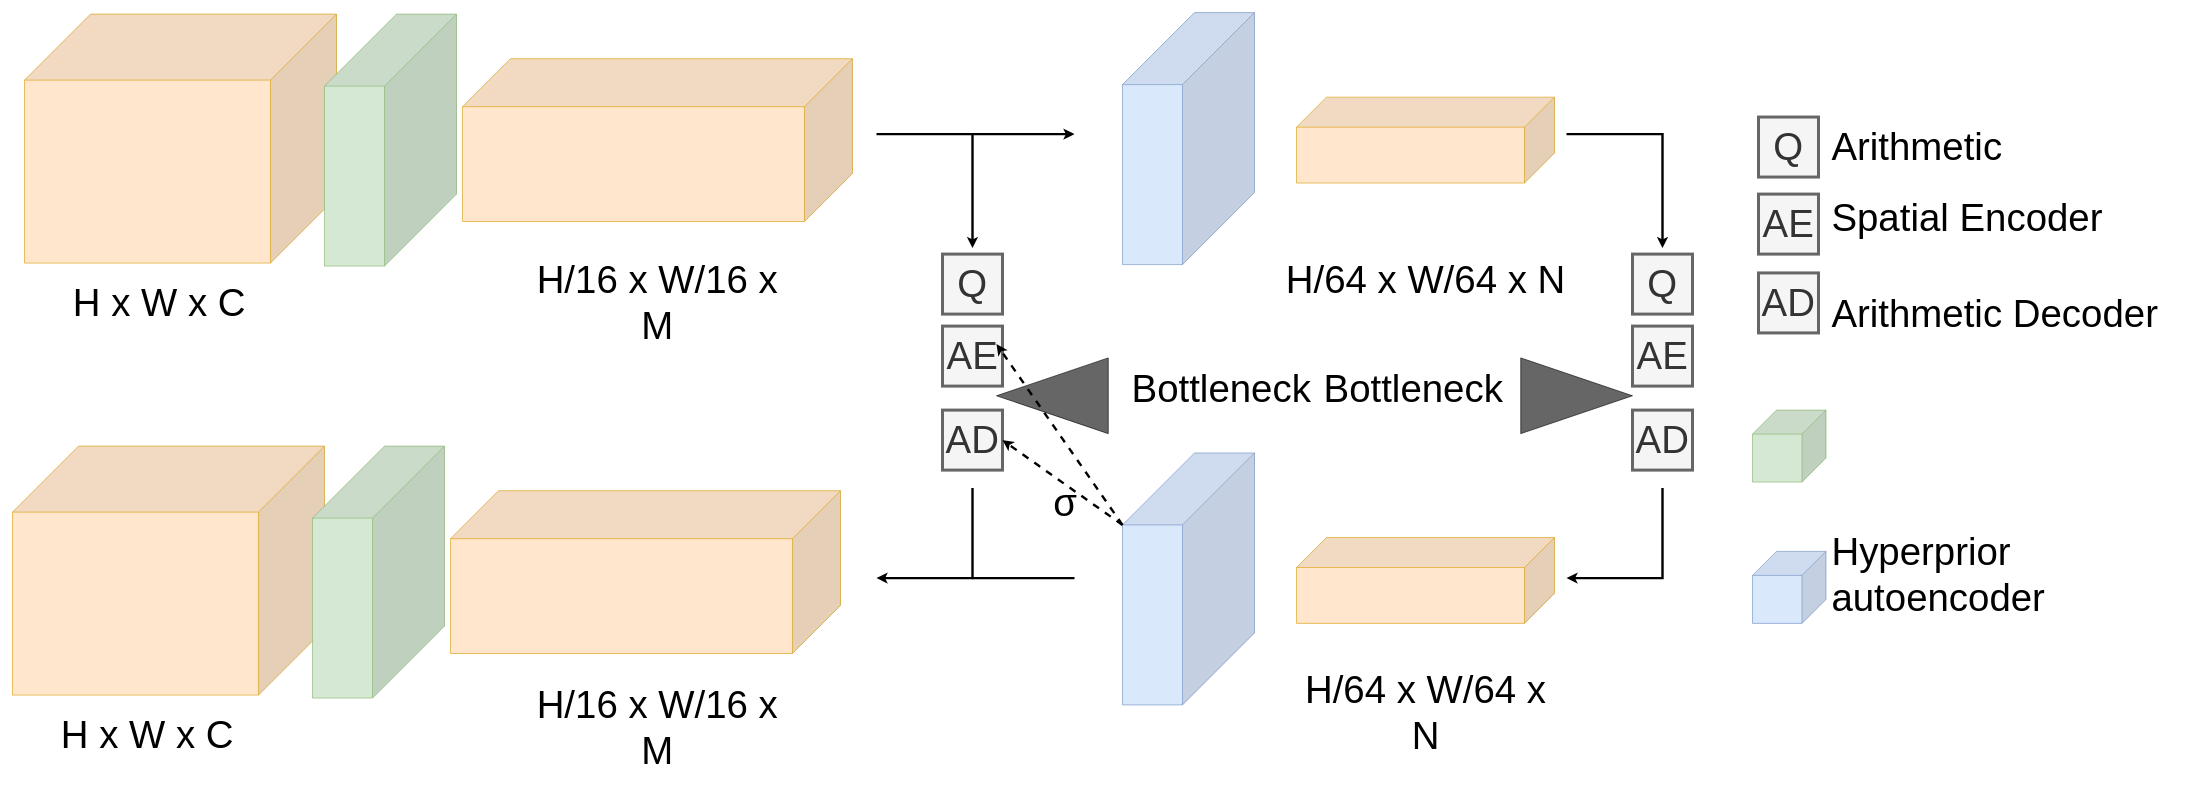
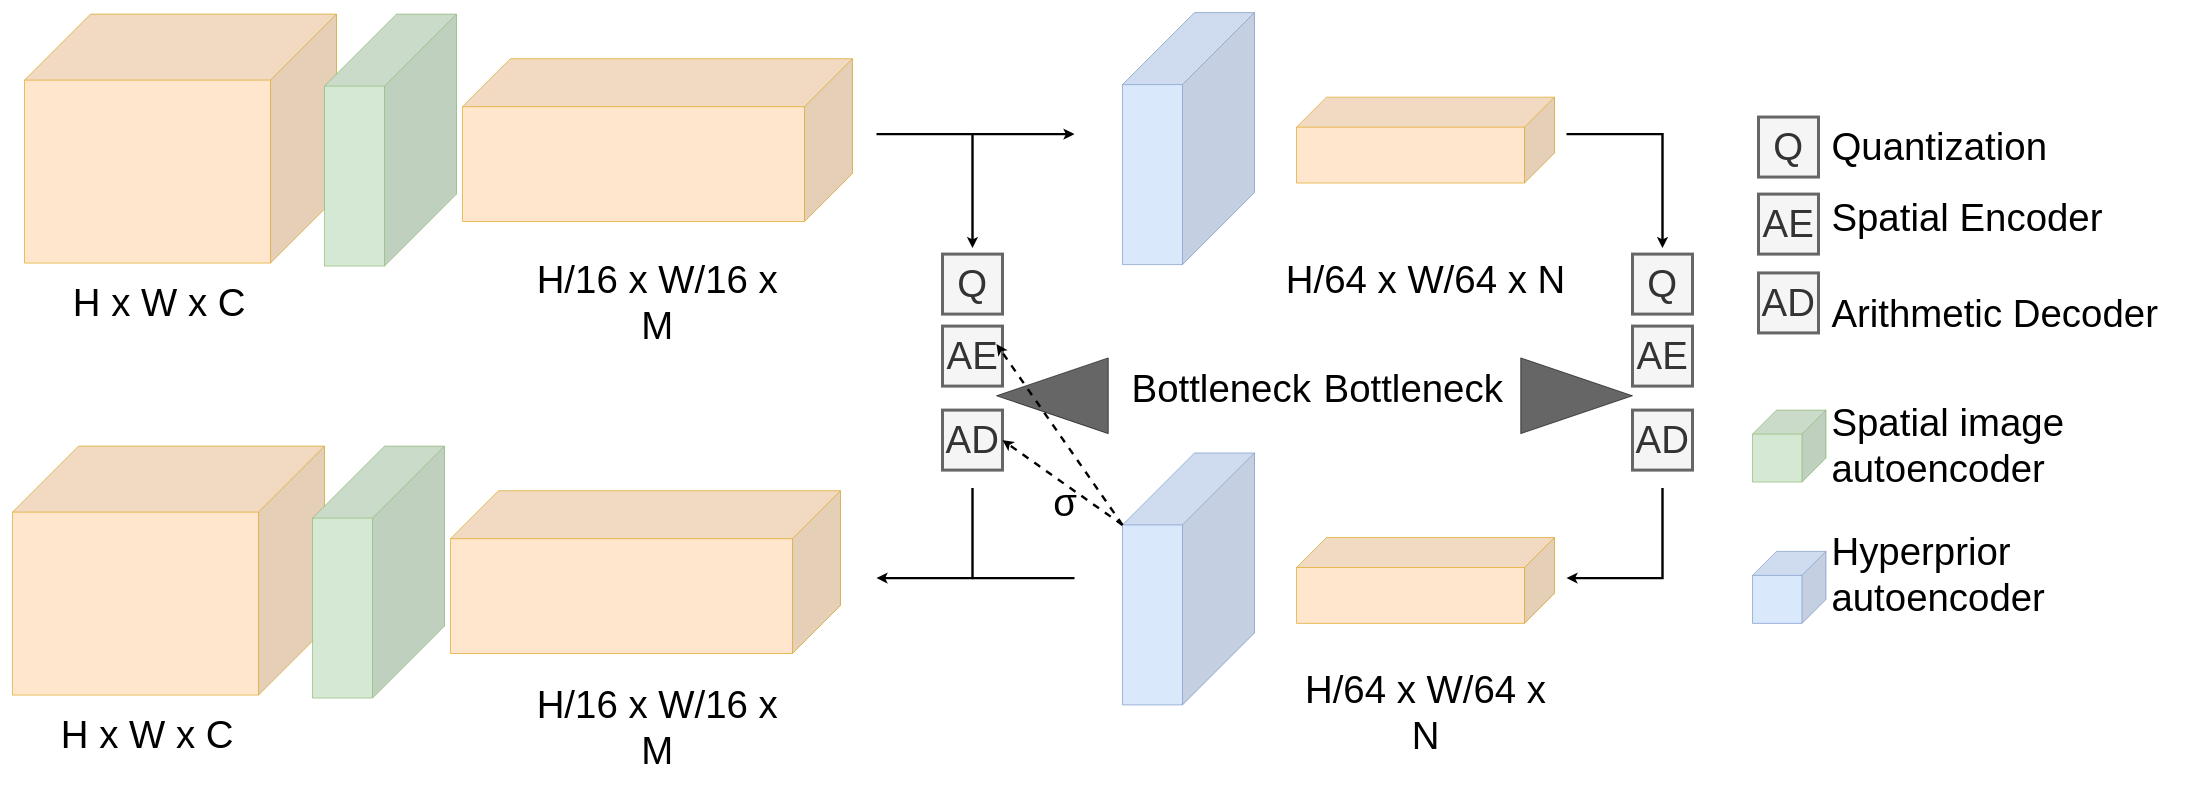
(1929, 147) -> (1945, 147)
none -> (1971, 446)
